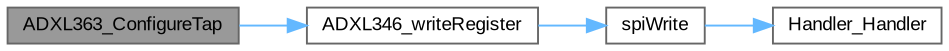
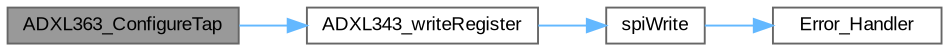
(422, 26) -> (422, 26)
(857, 26) -> (857, 26)
